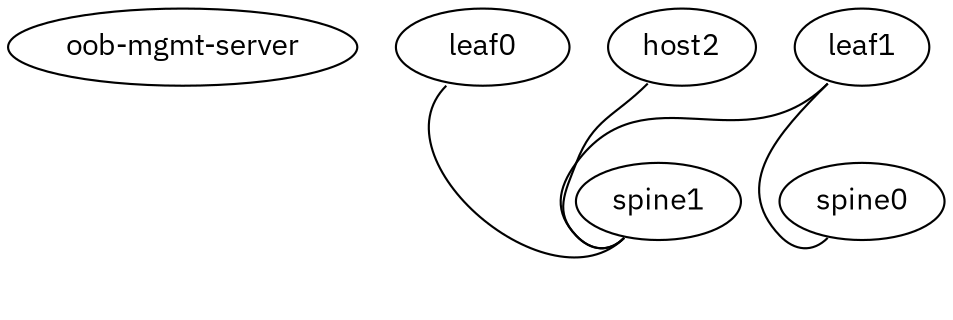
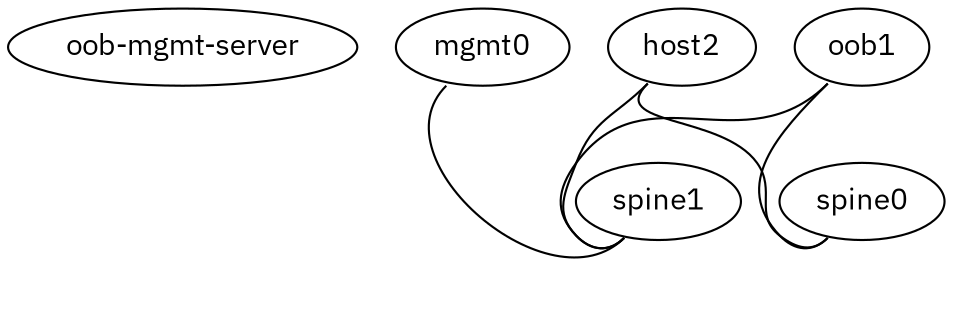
(483, 47) -> (483, 47)
(862, 47) -> (862, 47)
none -> (748, 155)
